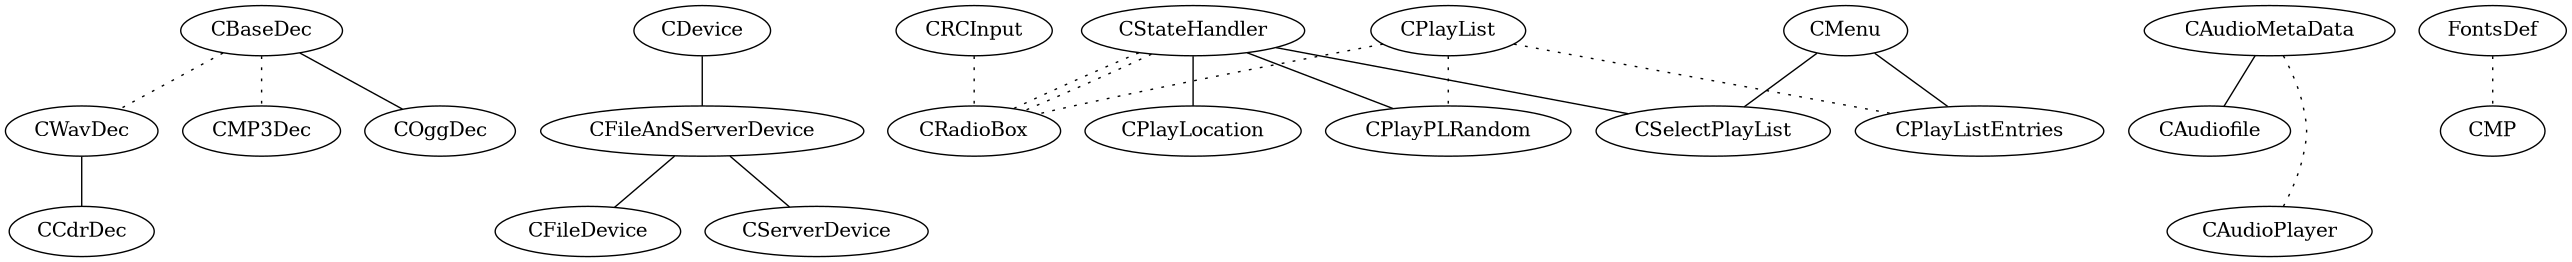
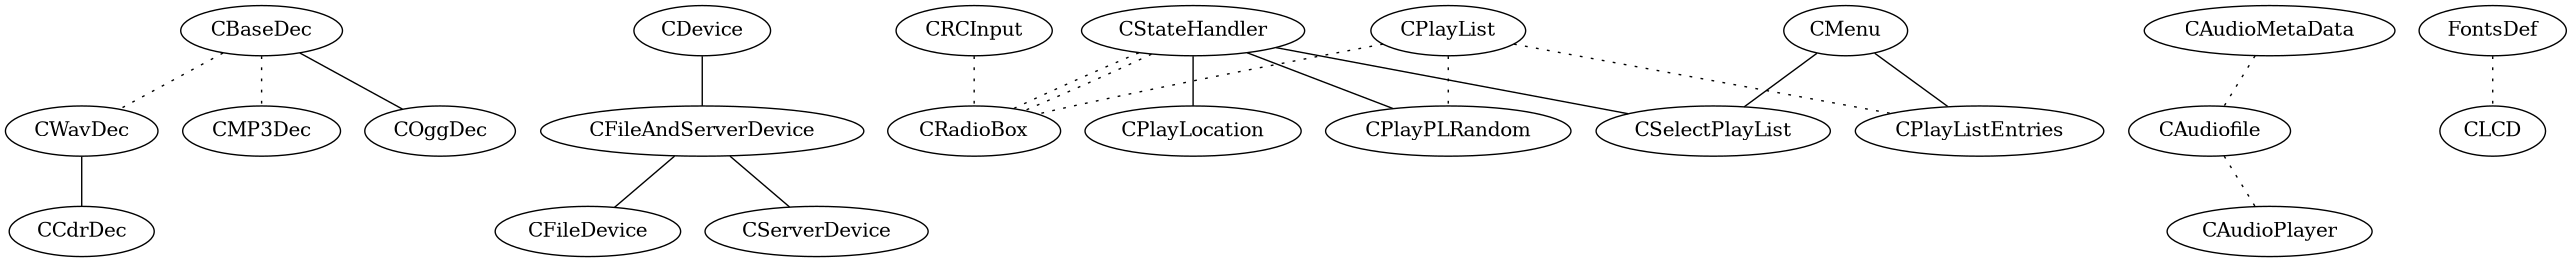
(2240, 81) -> (2240, 81)
(2307, 131) -> (2239, 181)
(2493, 131) -> (2493, 131)
